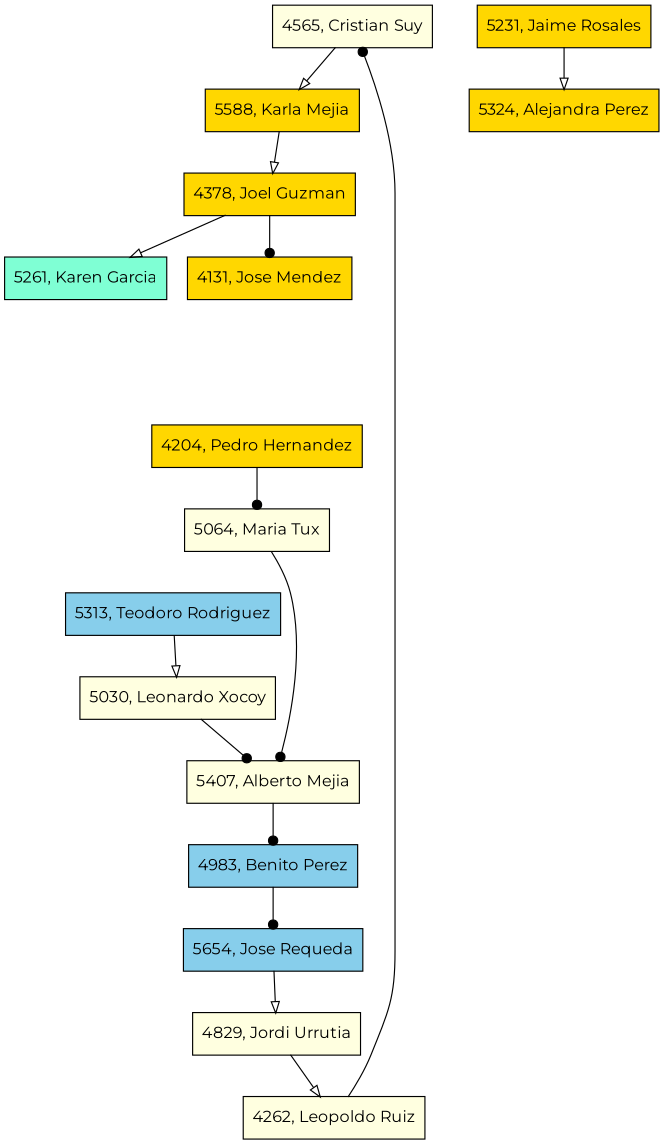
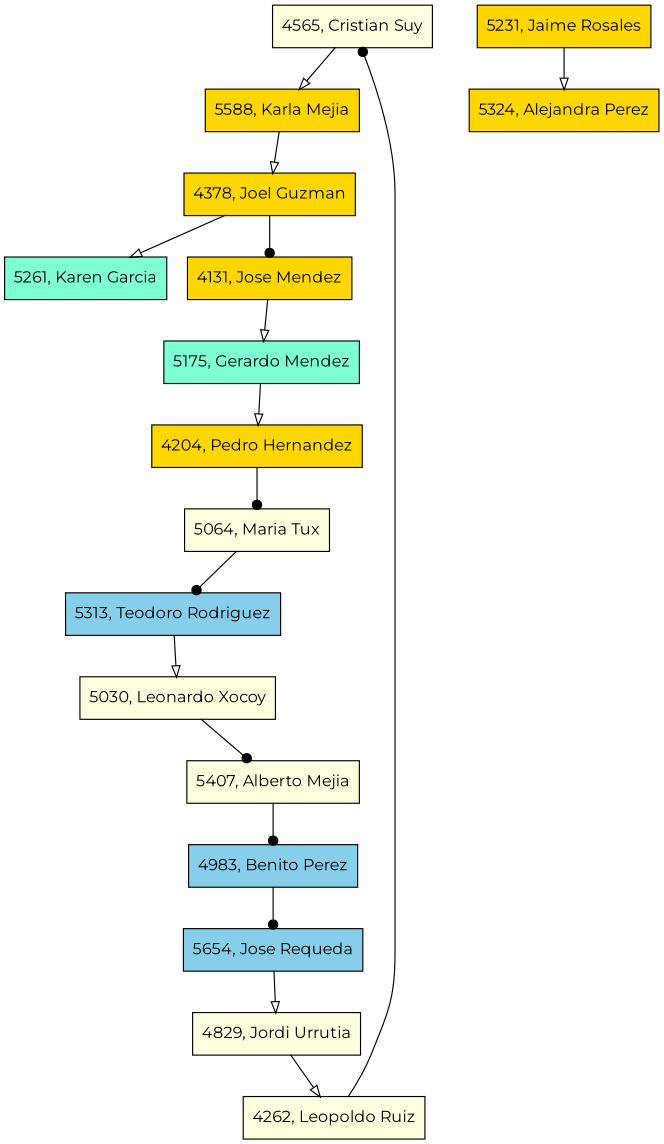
none -> (262, 362)
(296, 650) -> (218, 569)
